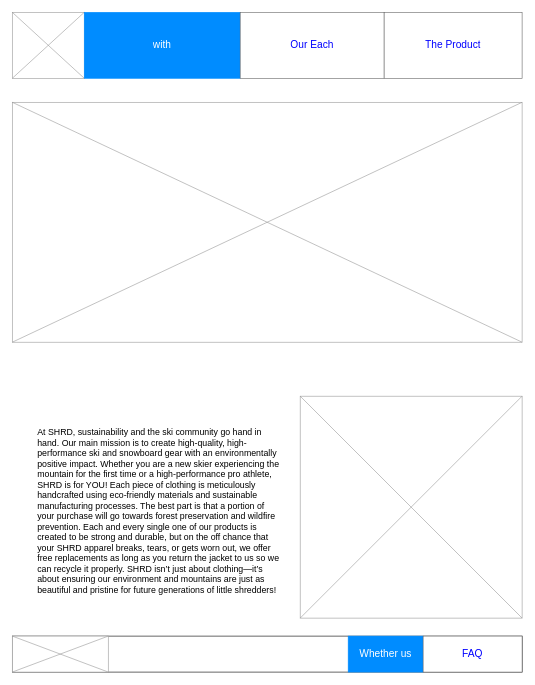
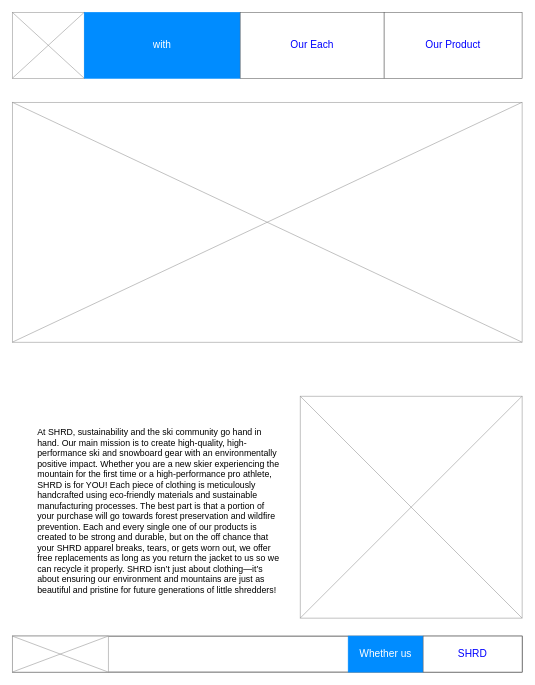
(453, 45) -> (453, 45)
(473, 654) -> (473, 654)
